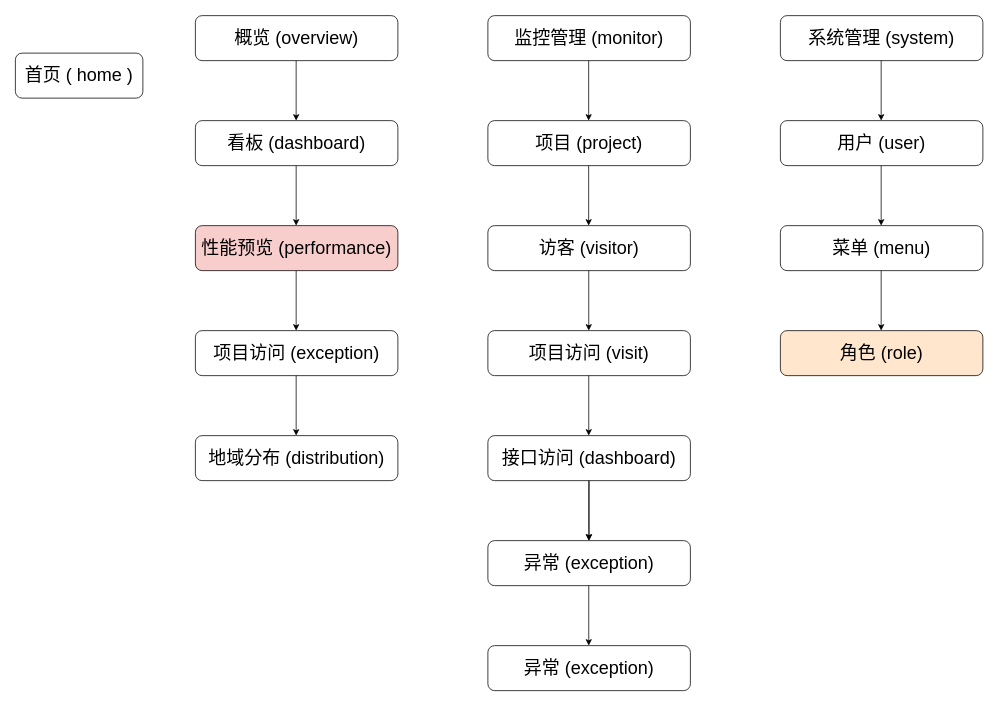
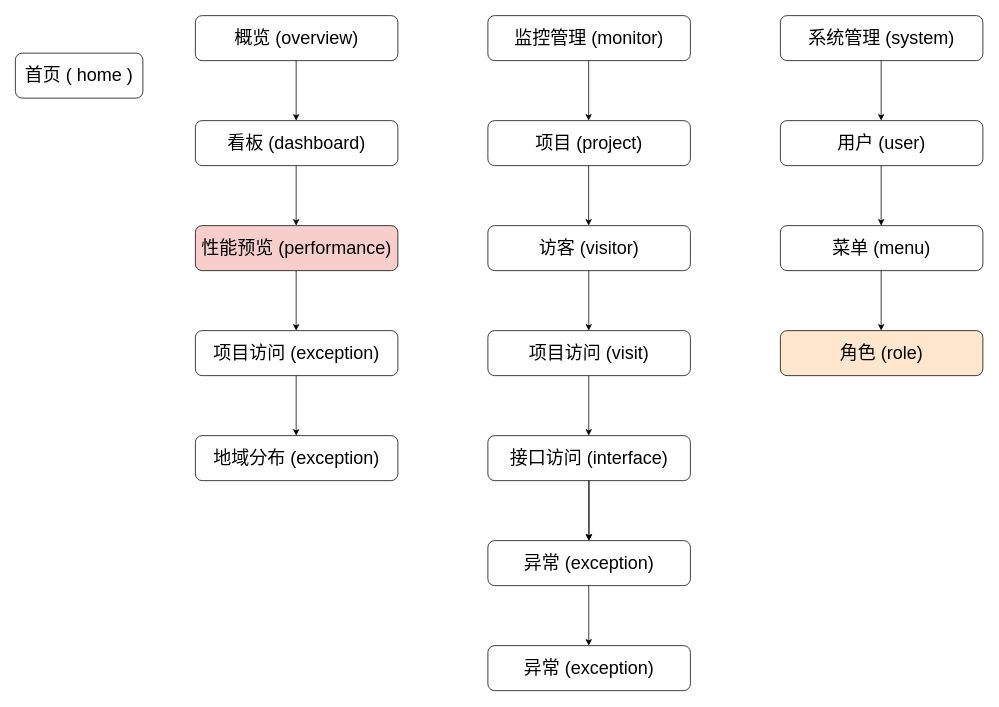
(297, 458) -> (297, 458)
(589, 458) -> (589, 458)
